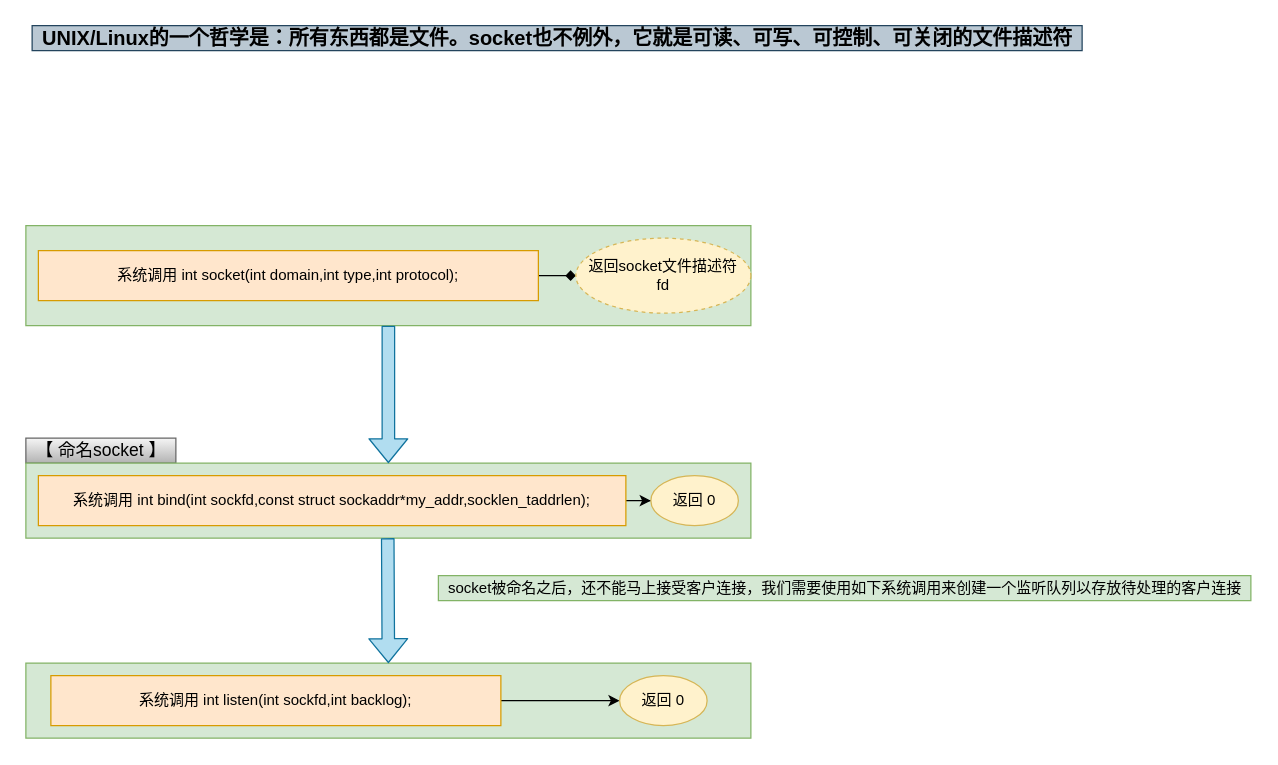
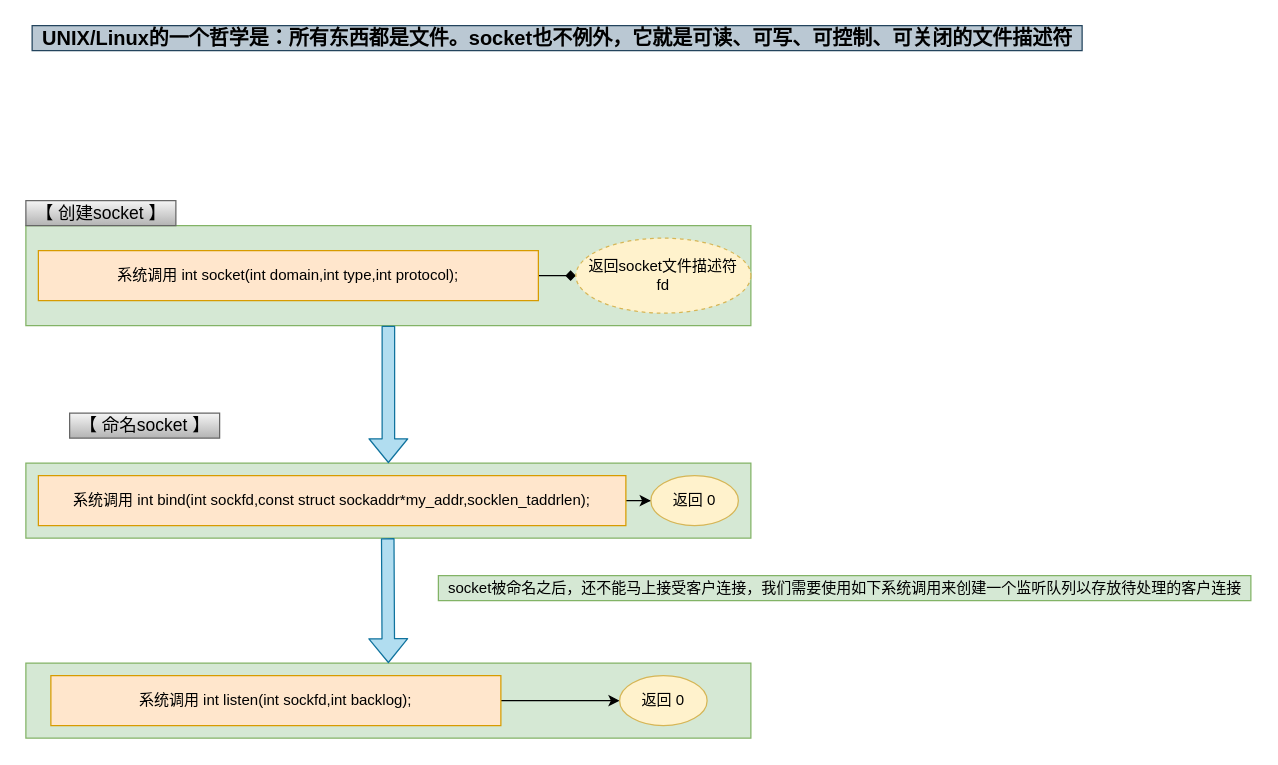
none -> (101, 213)
(101, 451) -> (144, 426)
